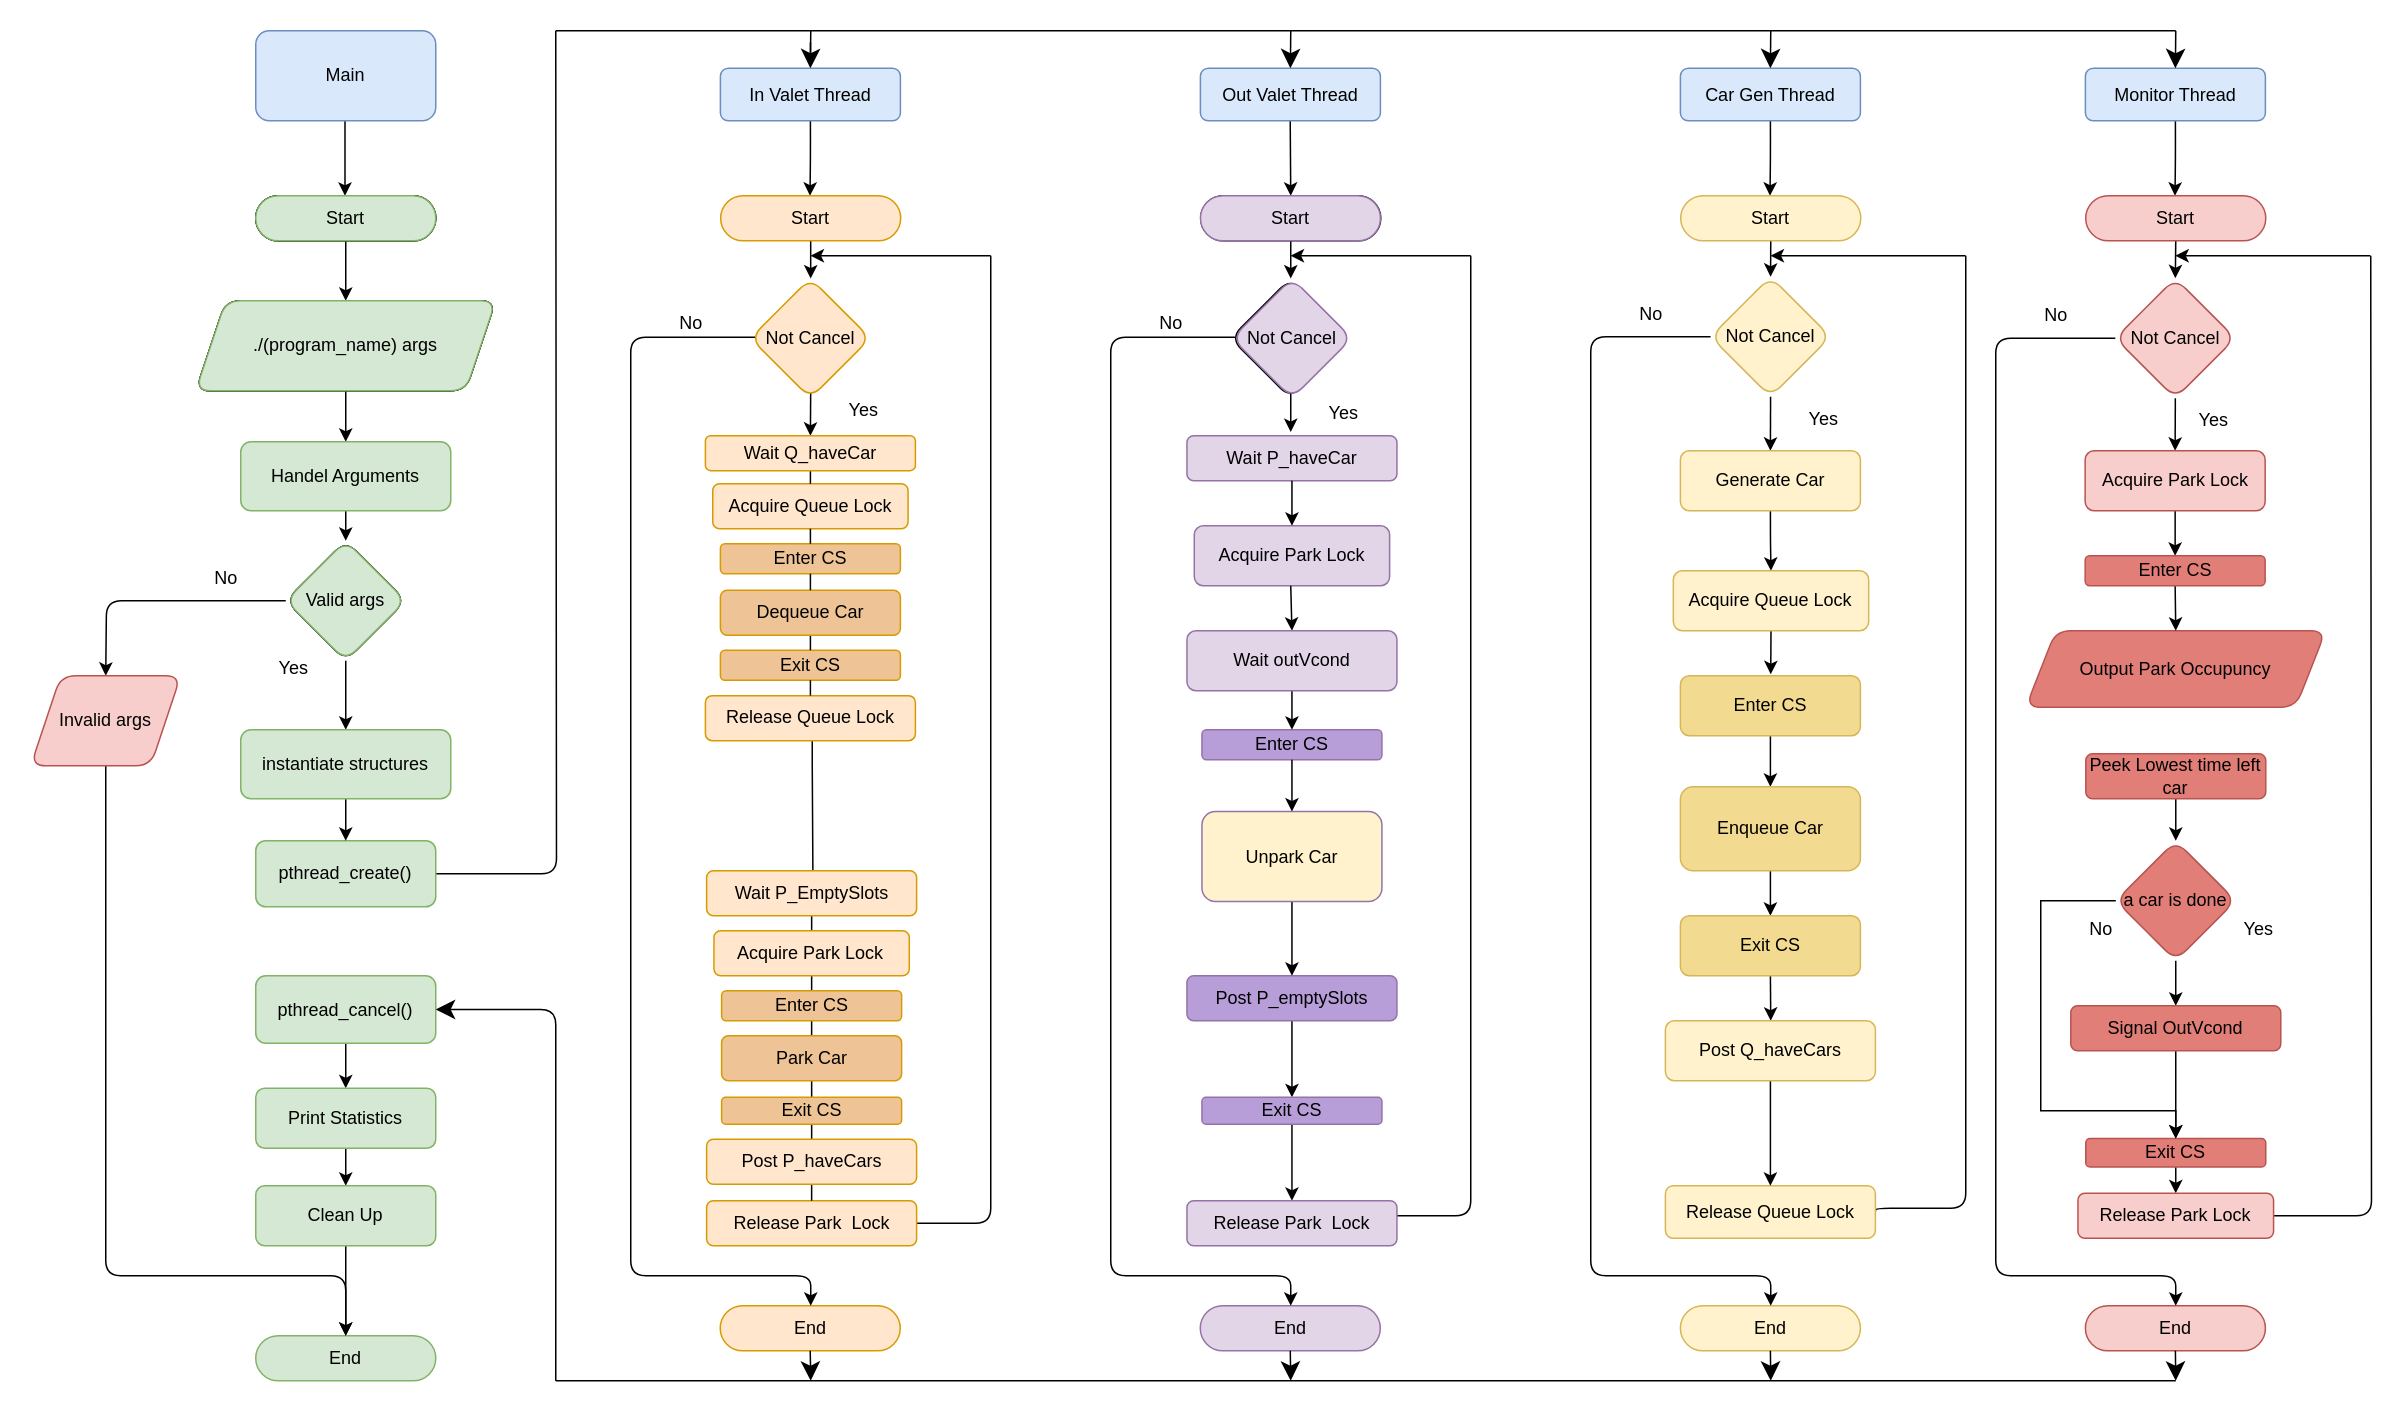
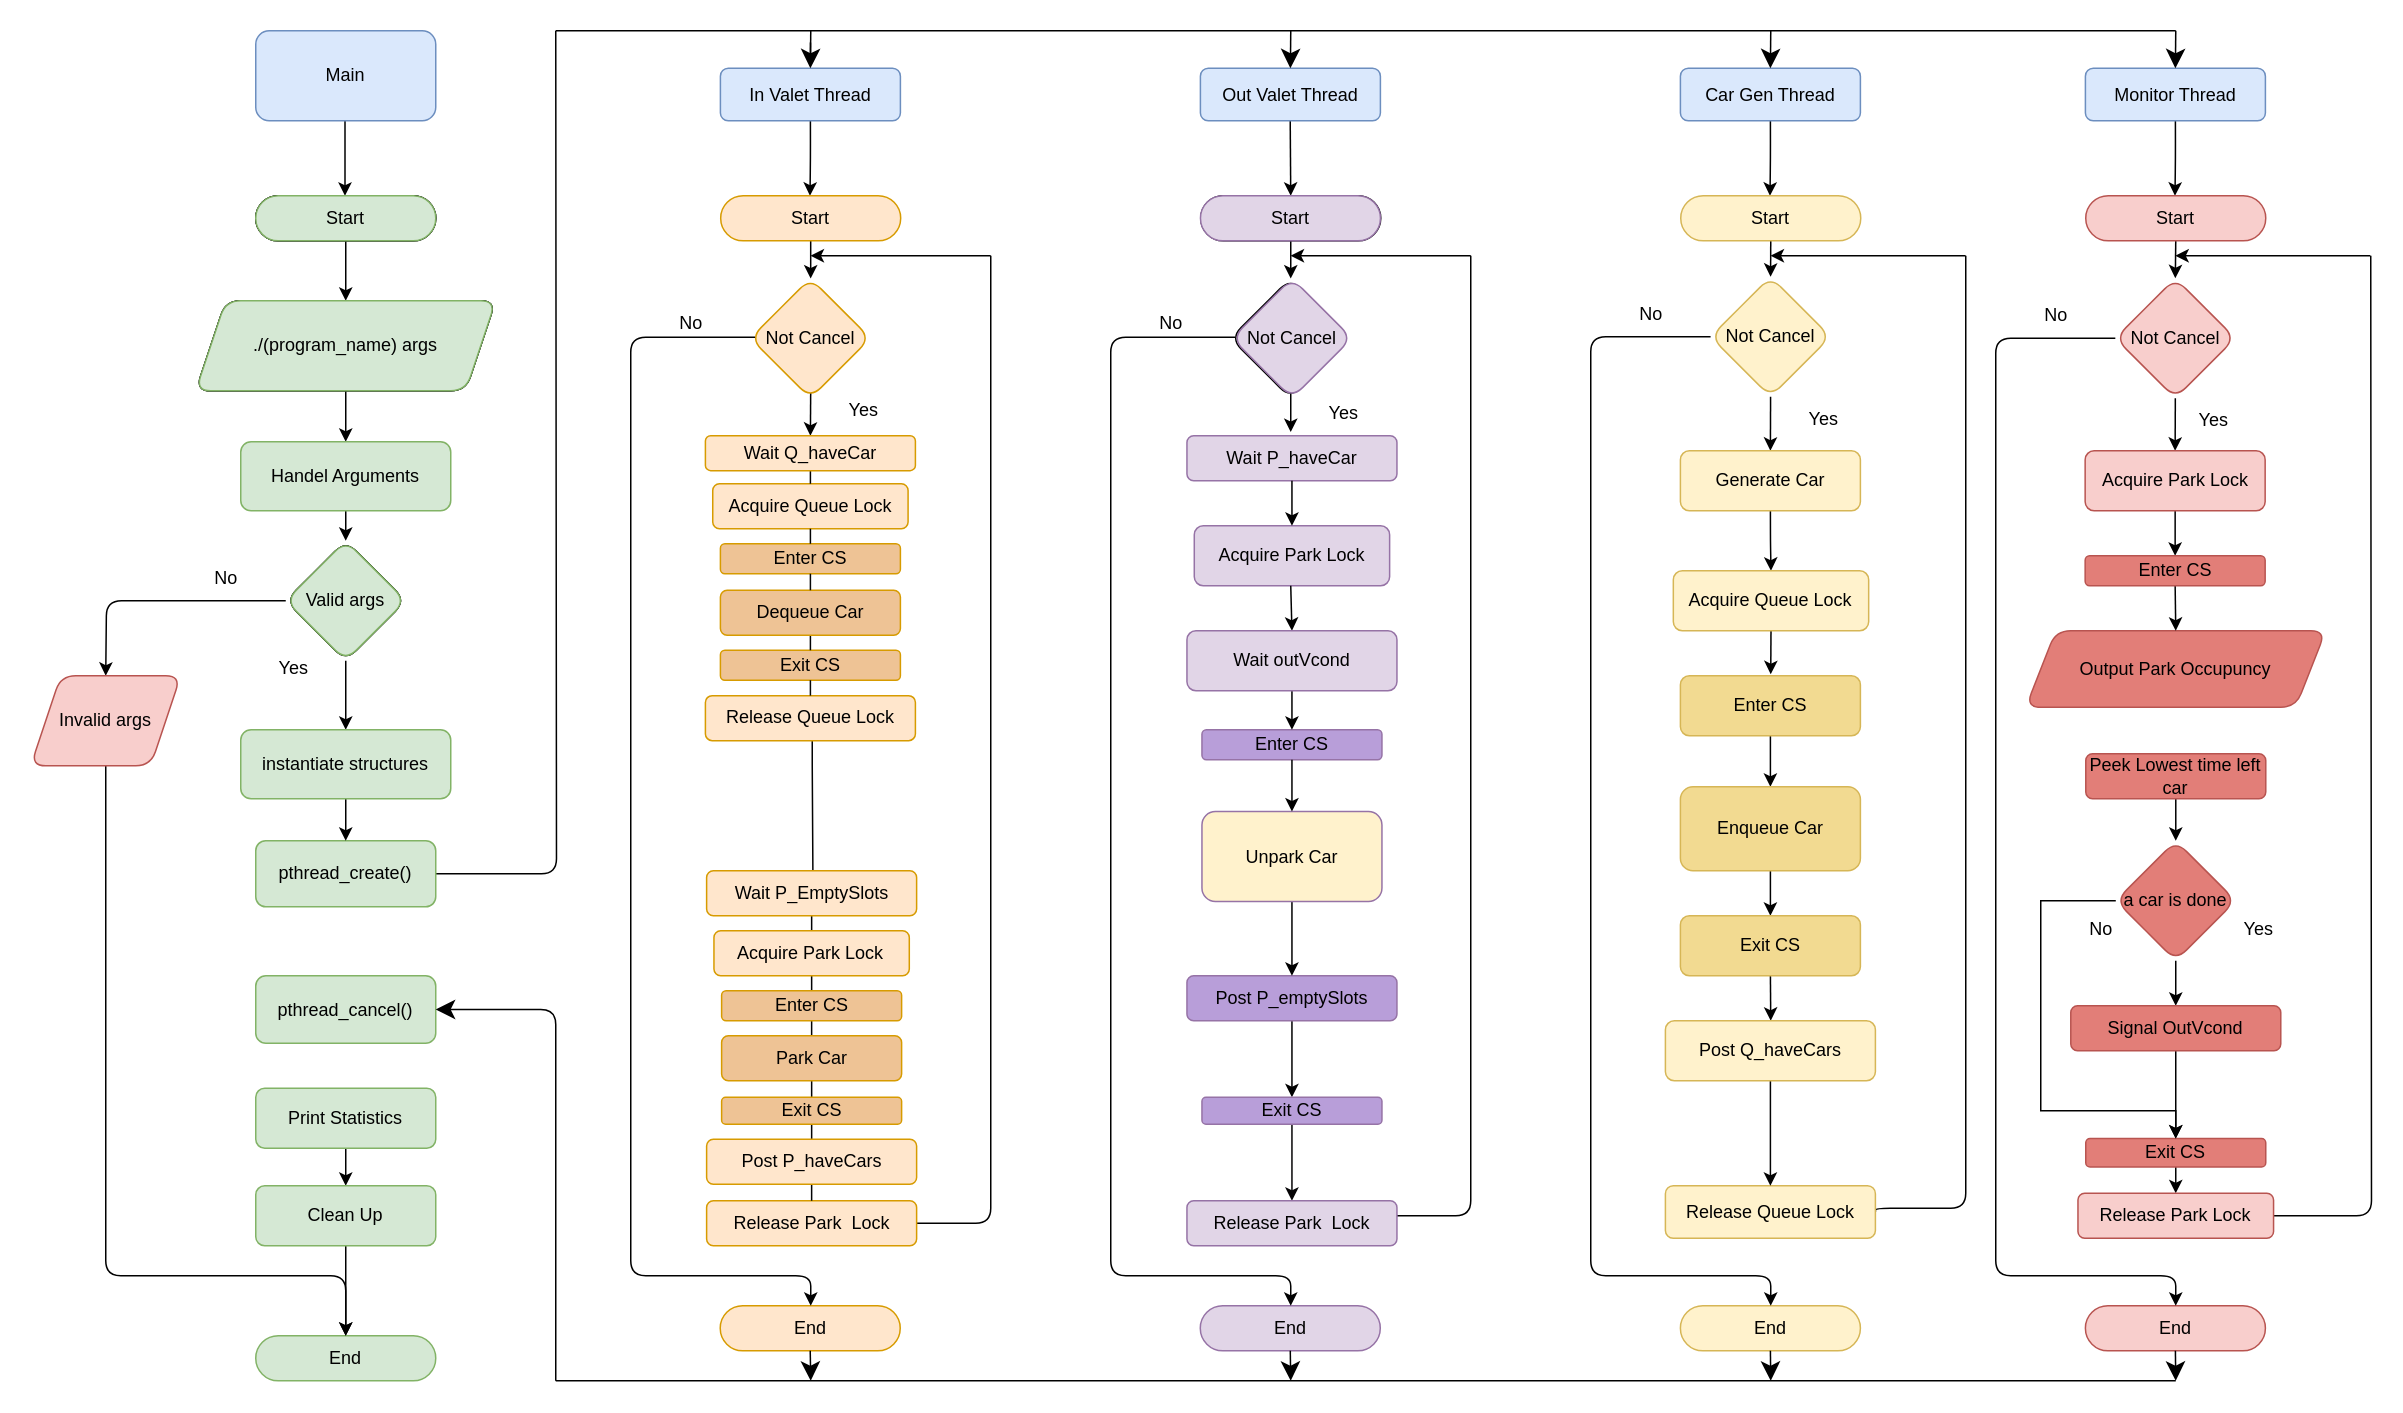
(346, 1060) -> none
